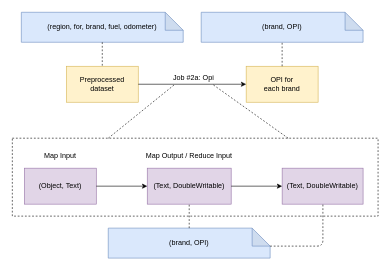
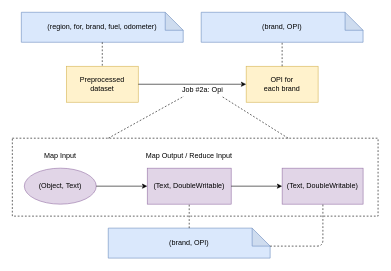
(194, 78) -> (203, 90)
(60, 186) -> (60, 186)
